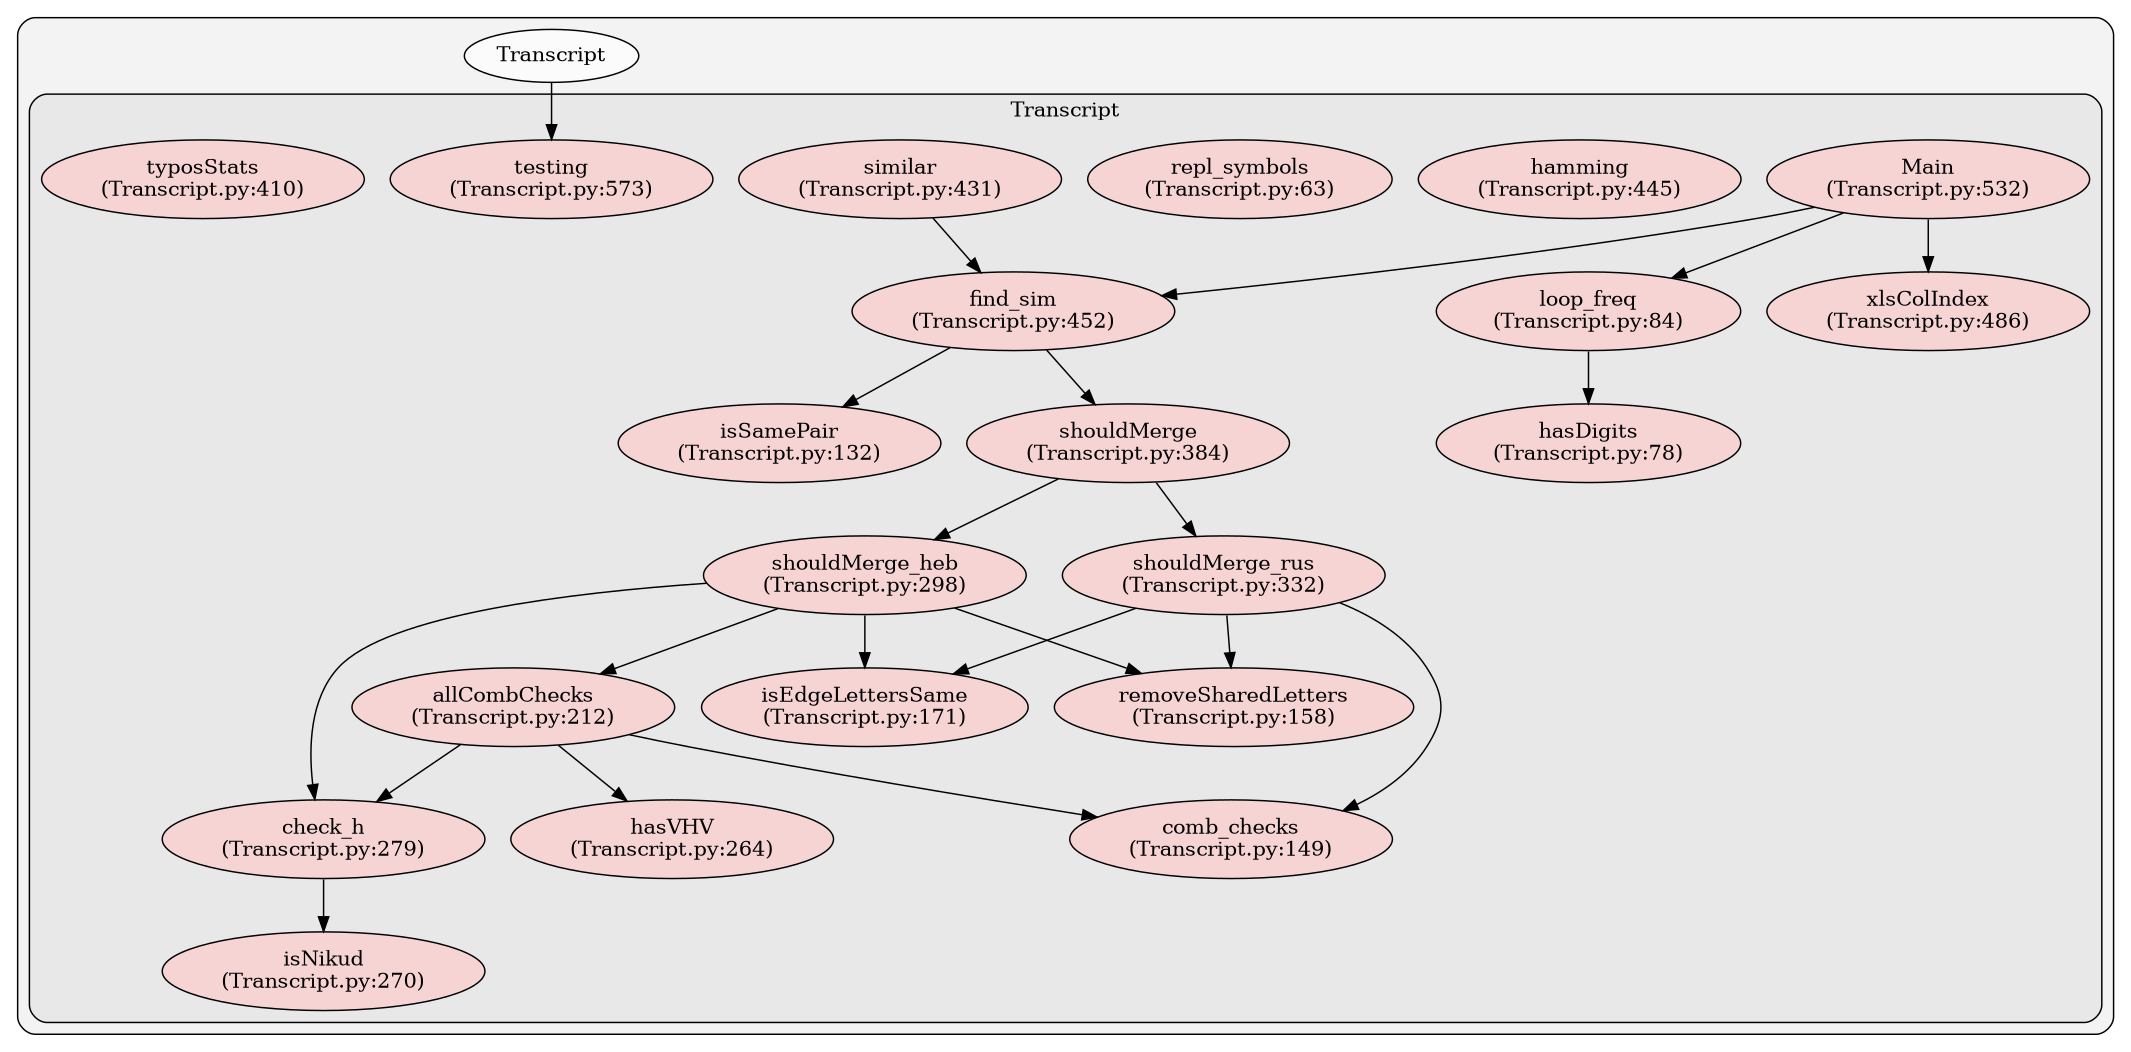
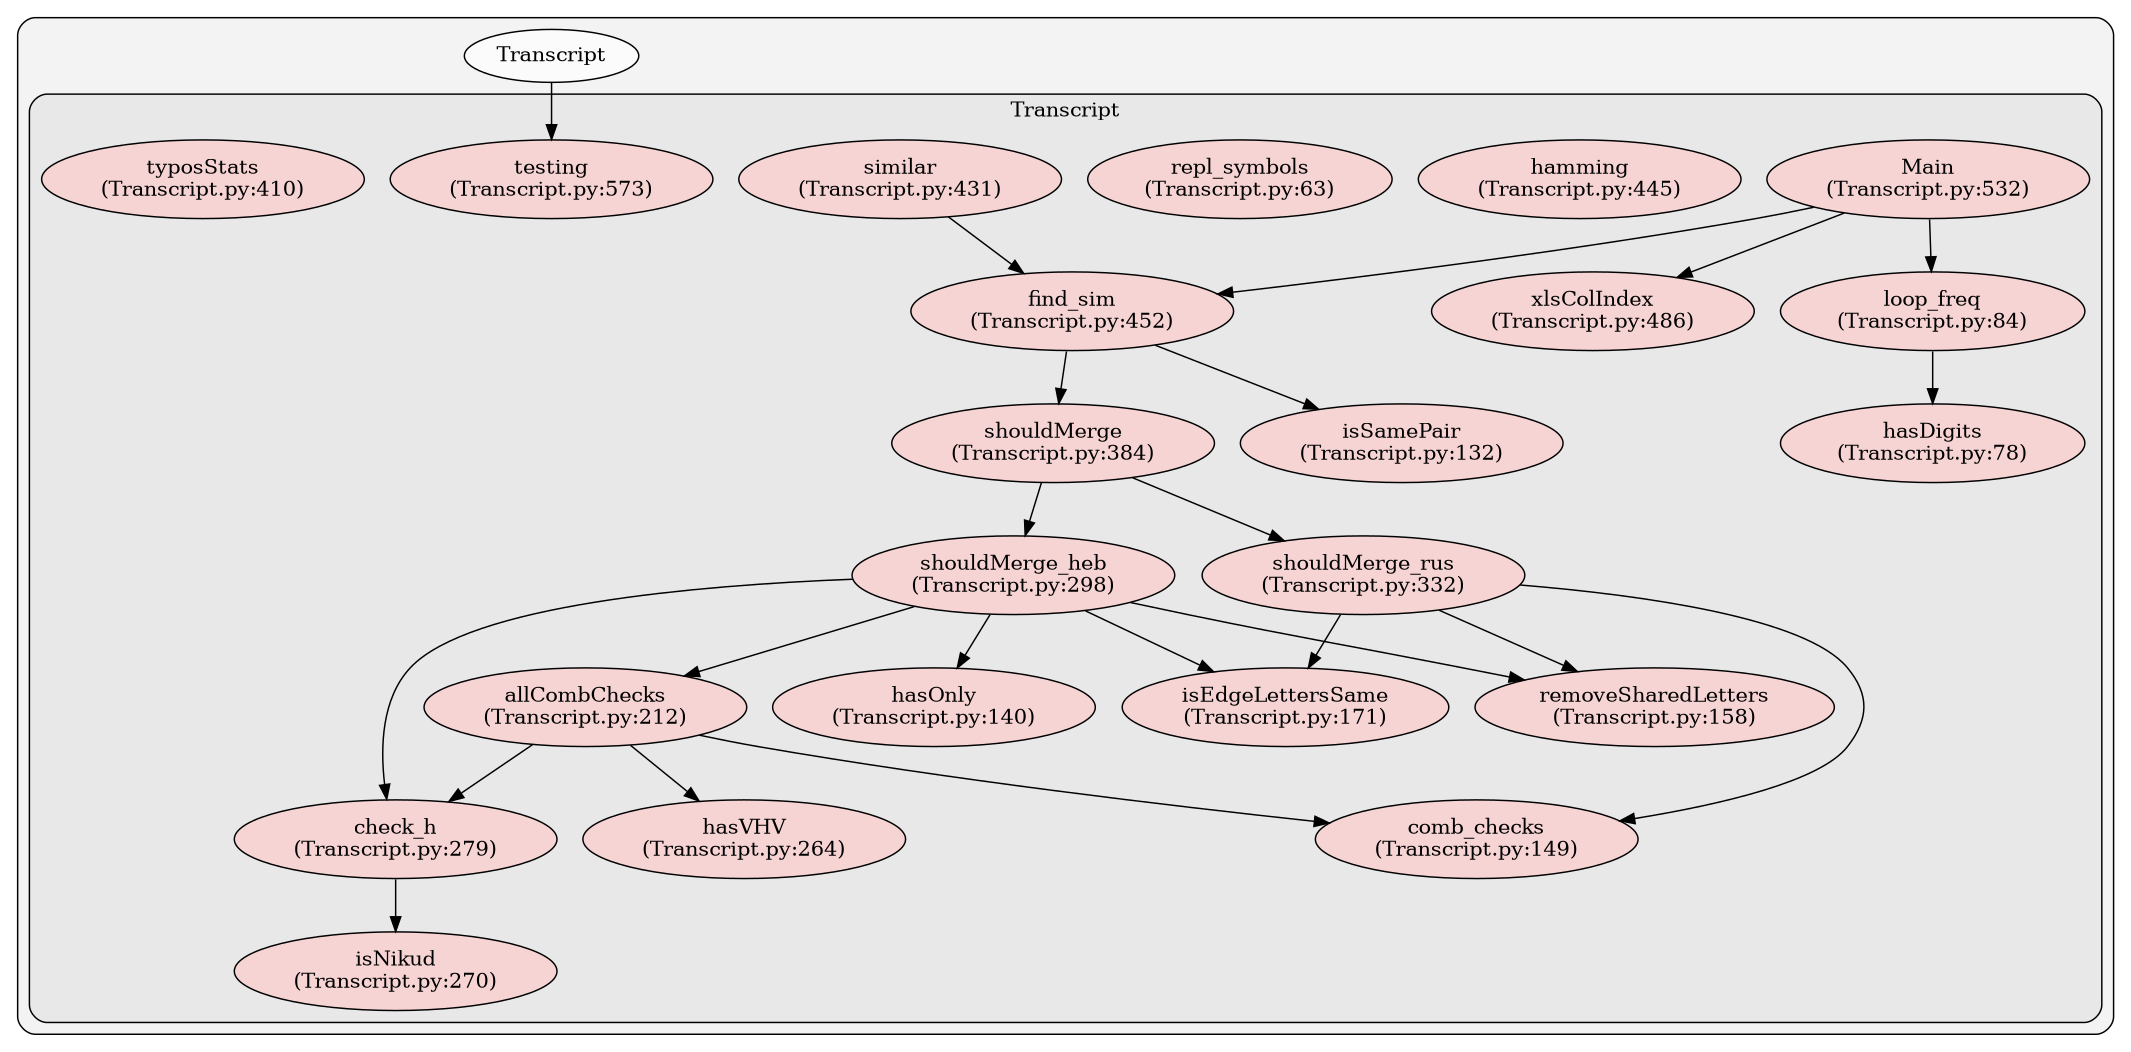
none -> (934, 707)
